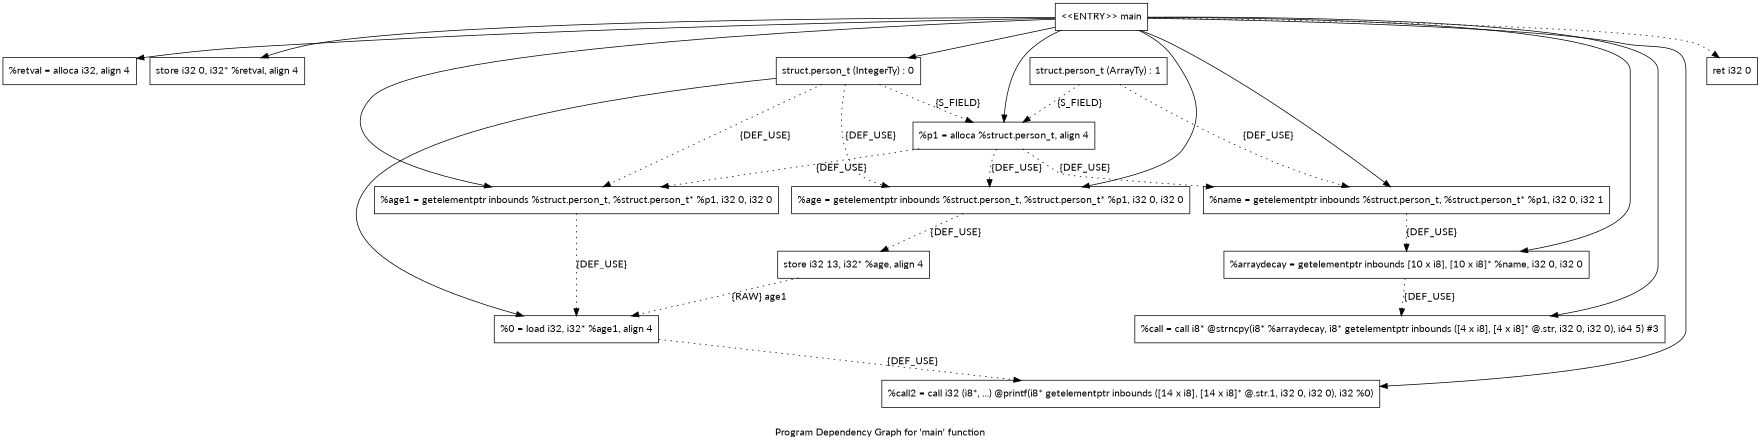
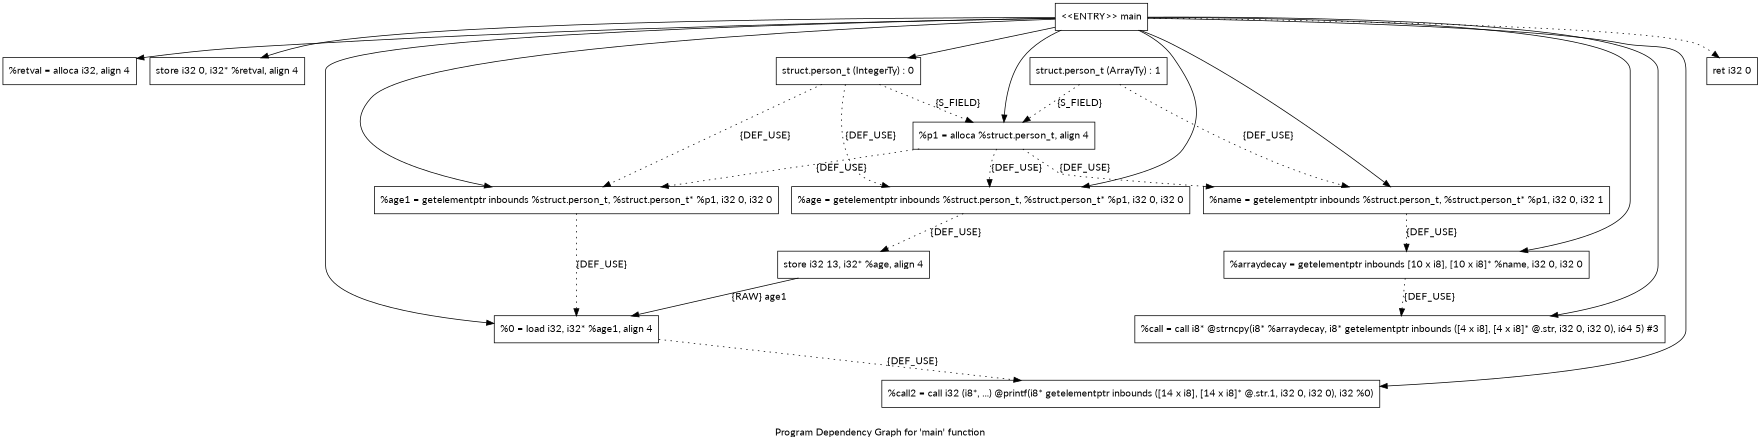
(454, 138) -> (502, 39)
(719, 296) -> (719, 296)
